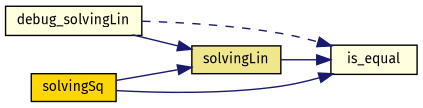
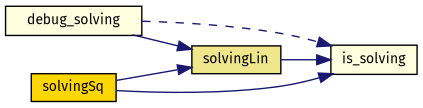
(74, 21) -> (74, 21)
(374, 60) -> (374, 60)
